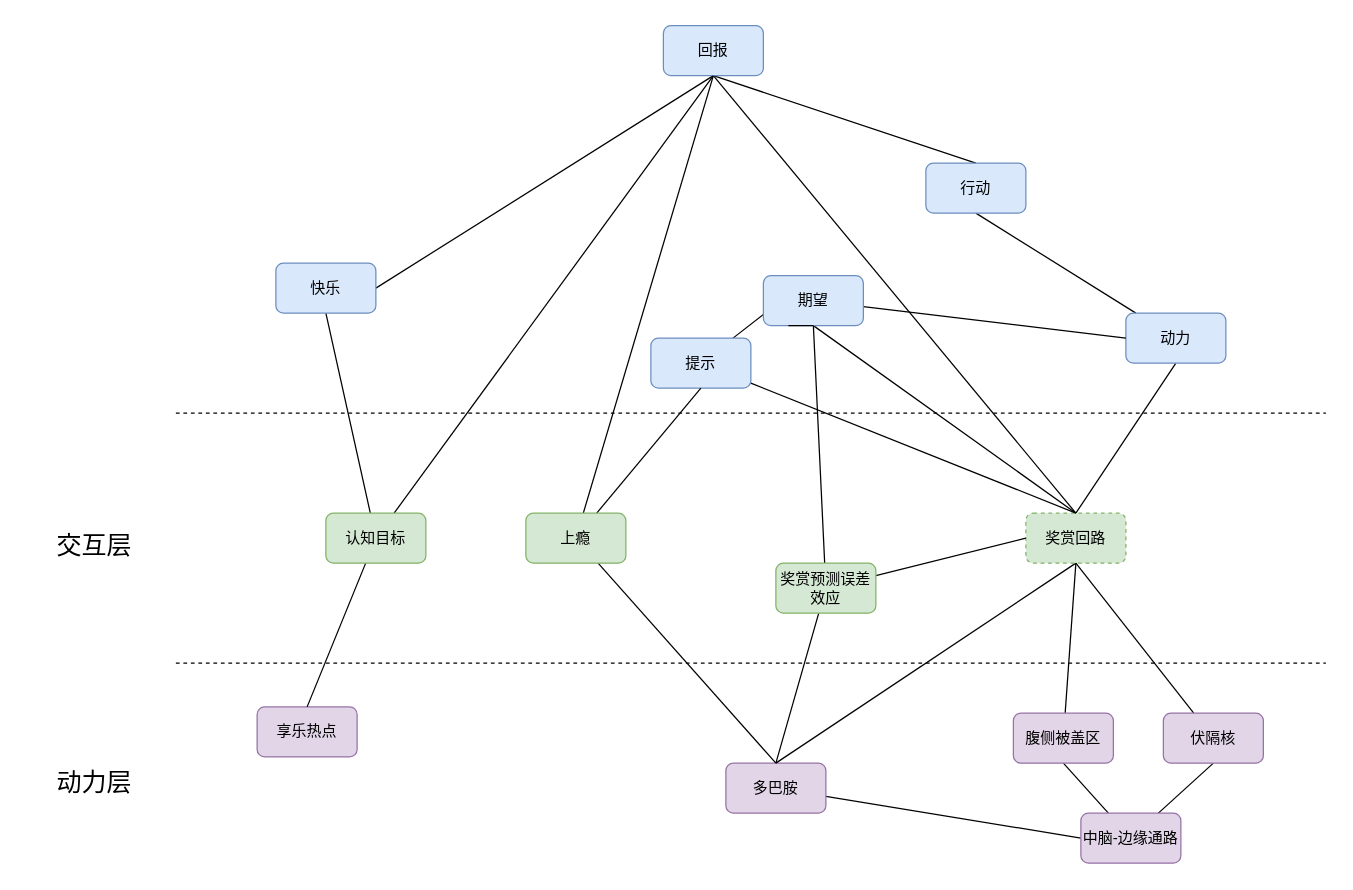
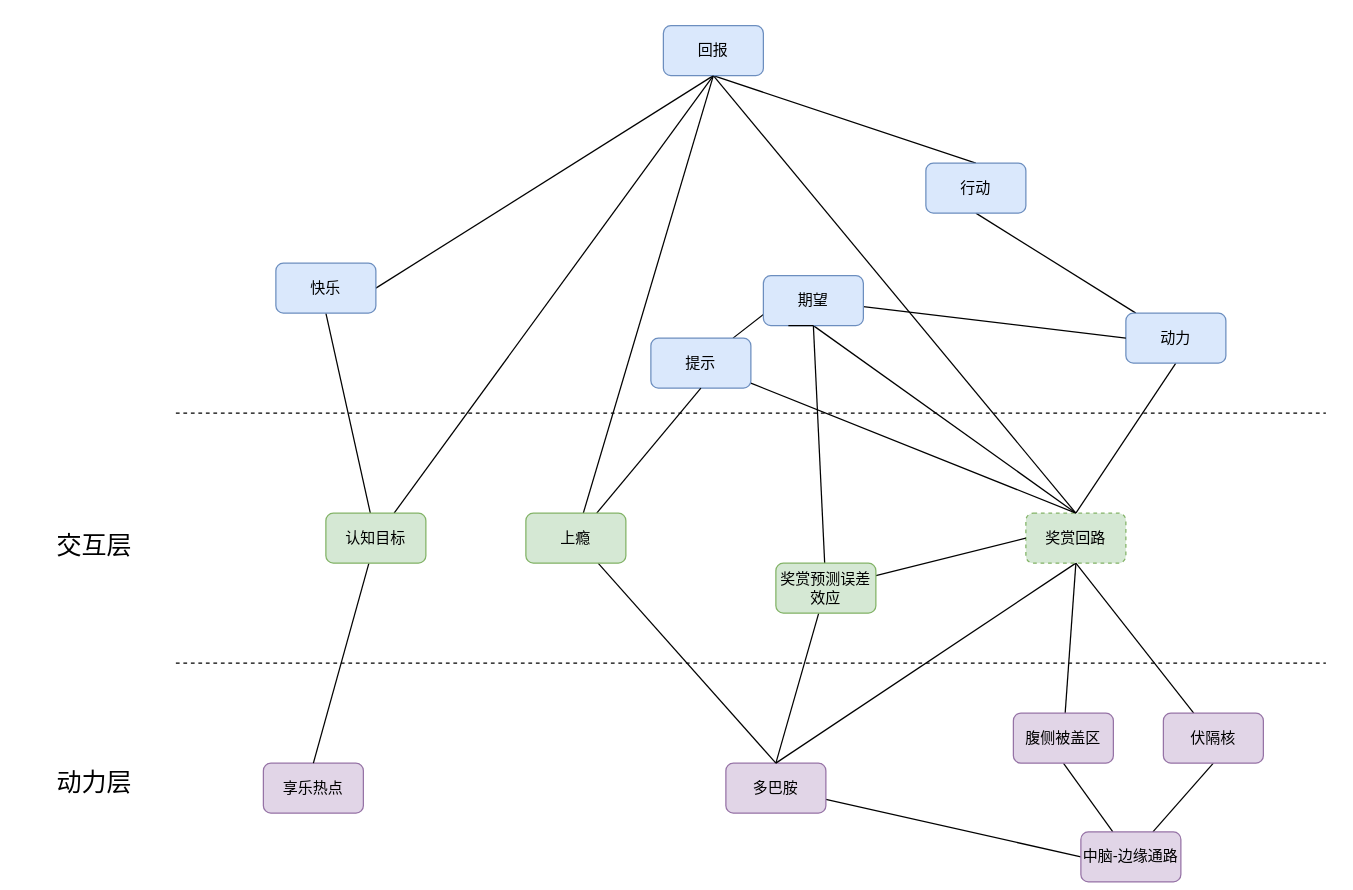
(307, 732) -> (313, 788)
(1131, 838) -> (1131, 857)
